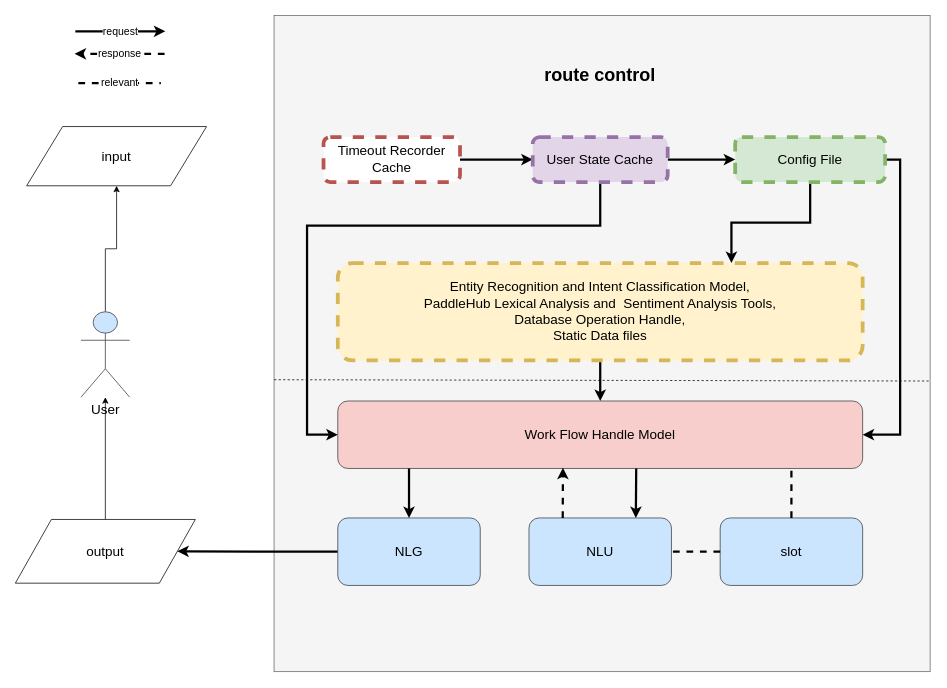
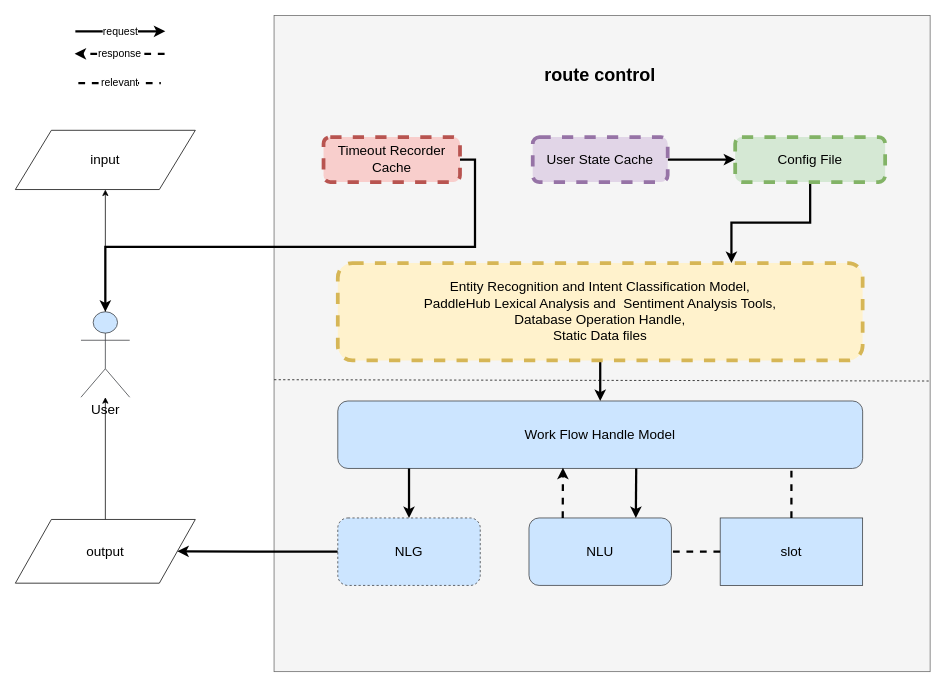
(117, 156) -> (105, 160)
(392, 159) -> (392, 159)
(498, 159) -> (342, 247)
(359, 225) -> none
(900, 304) -> none
(600, 435) -> (600, 435)
(409, 552) -> (409, 552)
(792, 552) -> (792, 552)
